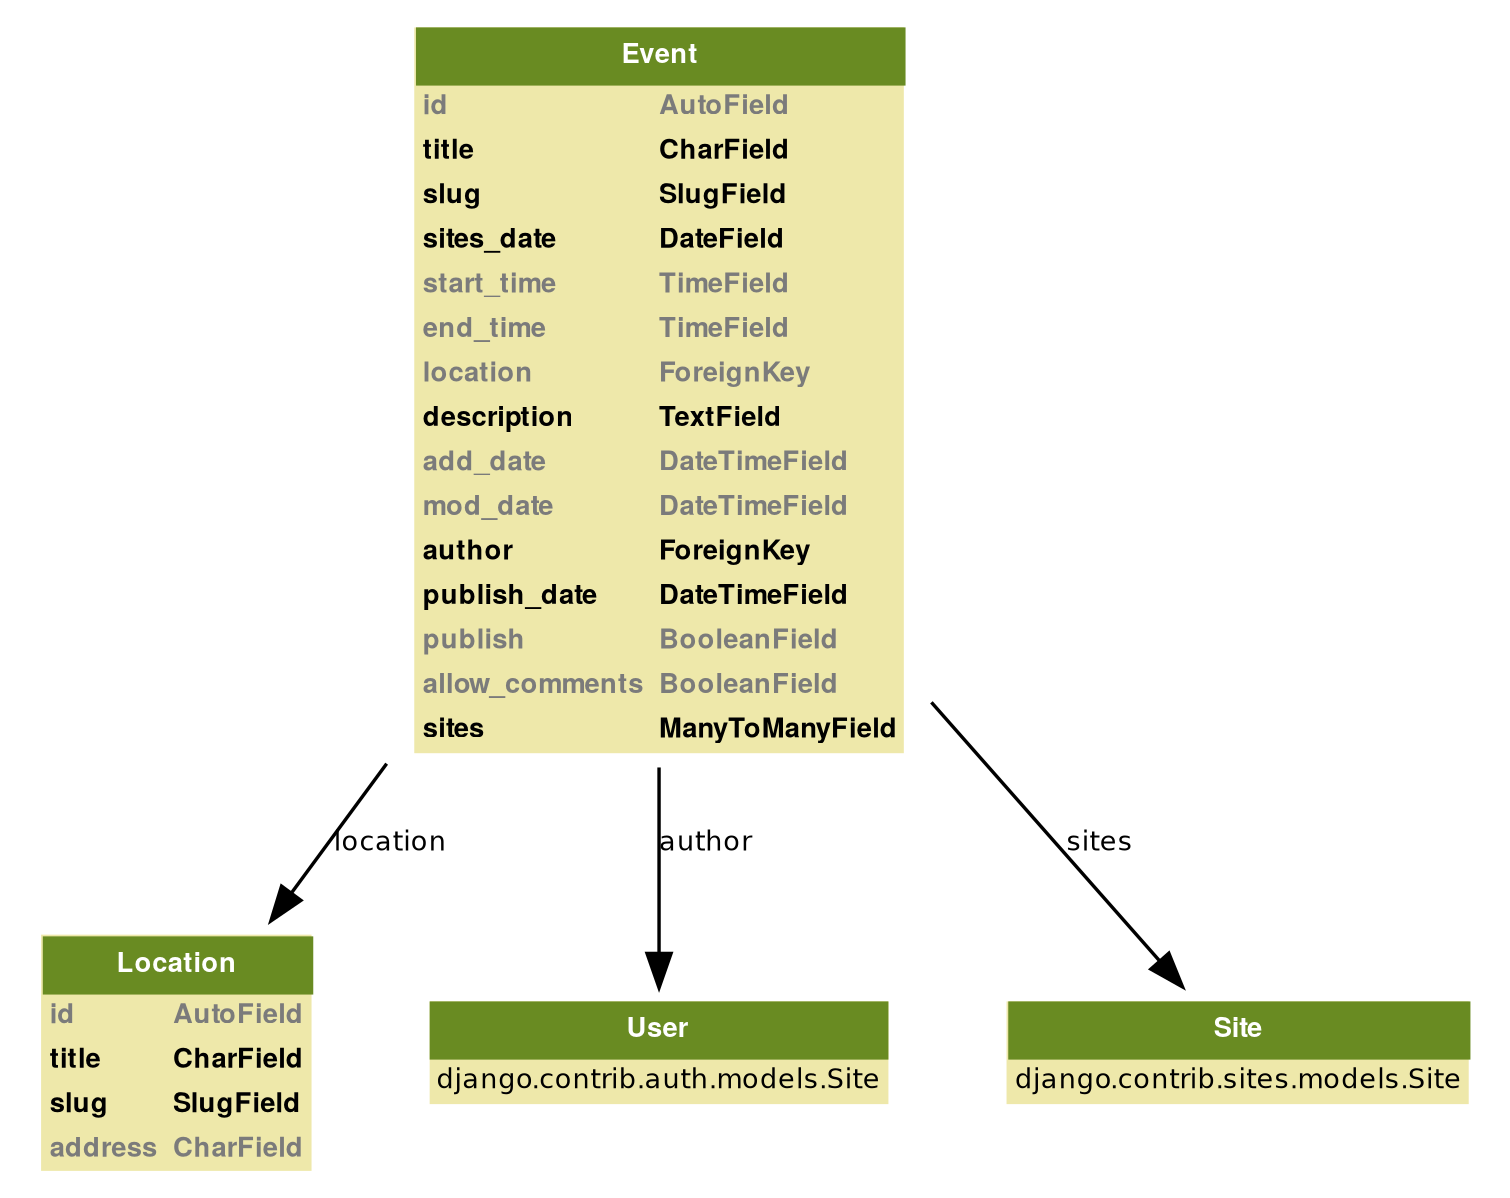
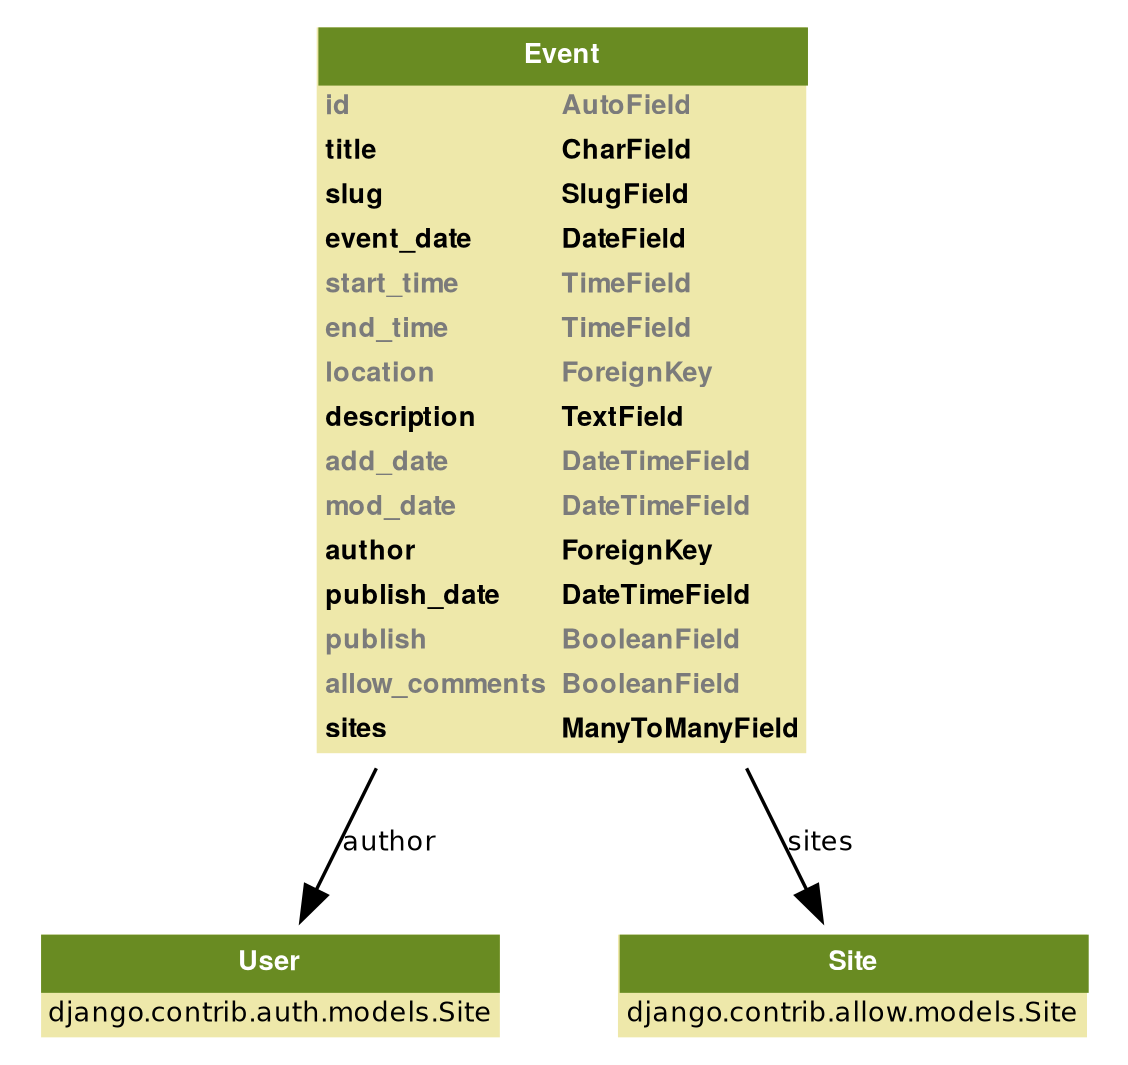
(491, 240) -> (399, 240)
(176, 1053) -> none
(1239, 1080) -> (854, 1013)
